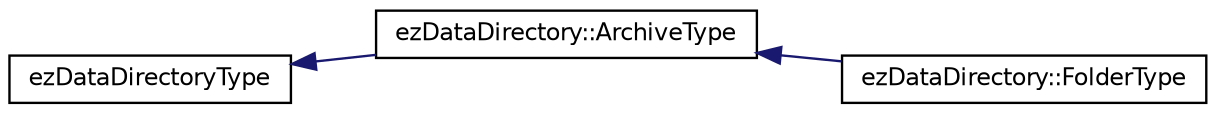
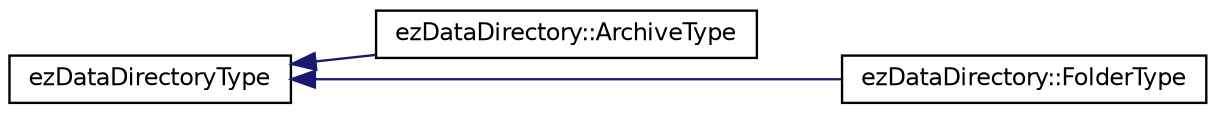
(811, 58) -> (578, 79)
